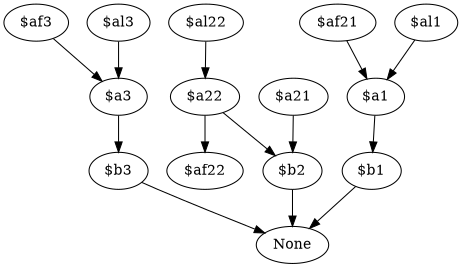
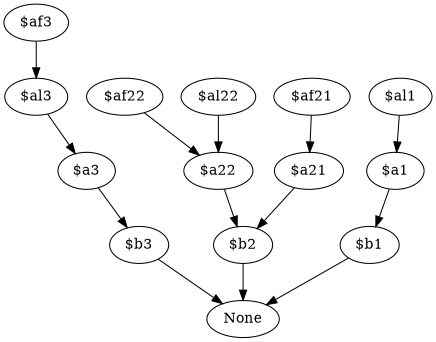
(354, 55) -> (311, 129)
(74, 57) -> (36, 55)
(205, 129) -> (168, 131)
